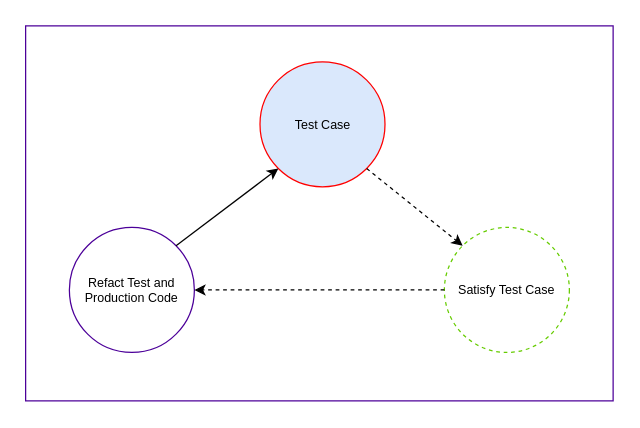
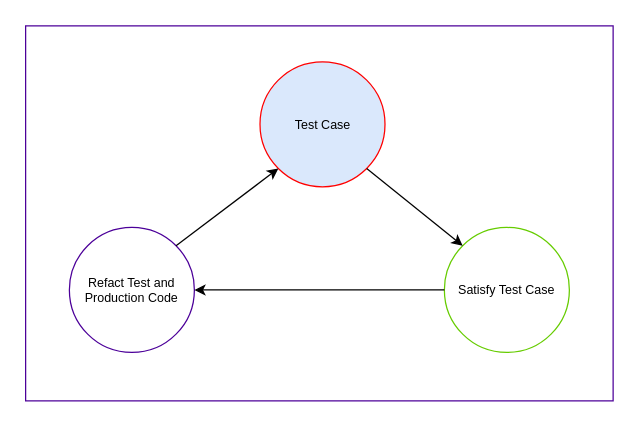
(411, 204) -> (411, 204)
(324, 290) -> (324, 290)
(507, 290) -> (507, 290)
